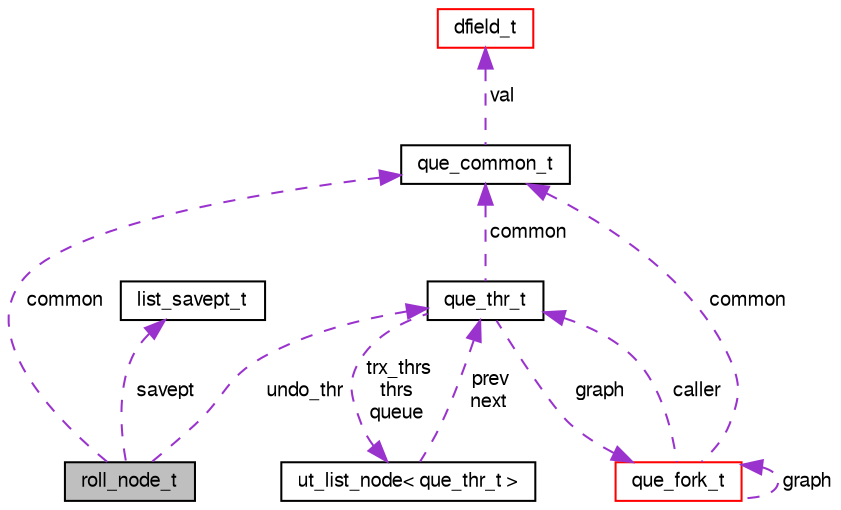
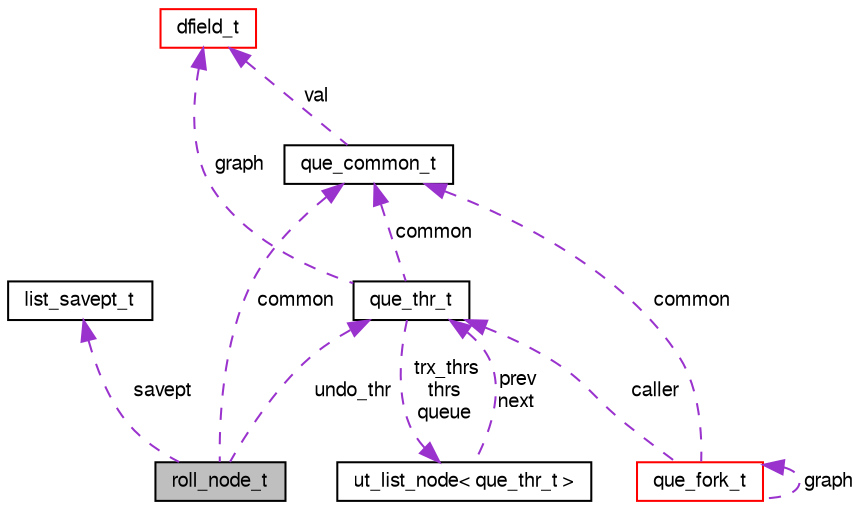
(546, 395) -> (228, 208)
